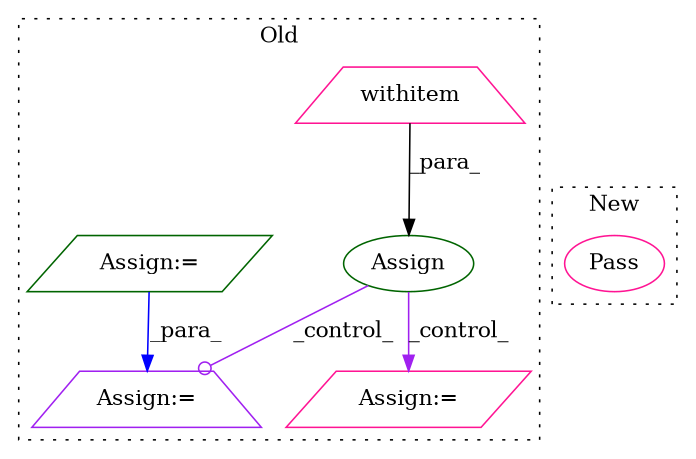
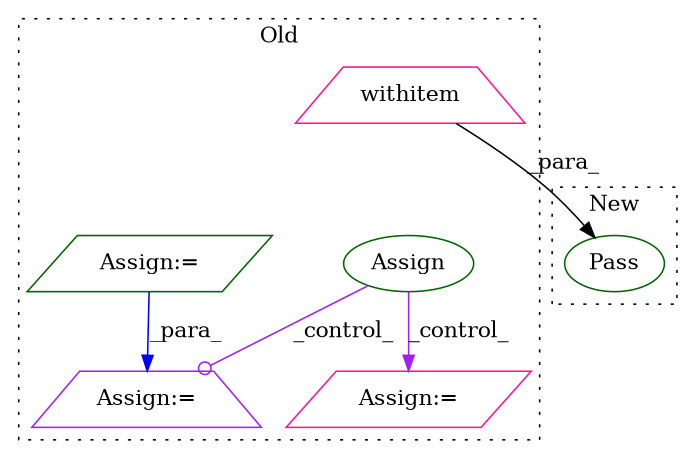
(410, 171) -> (524, 170)
(615, 264) -> (615, 264)
